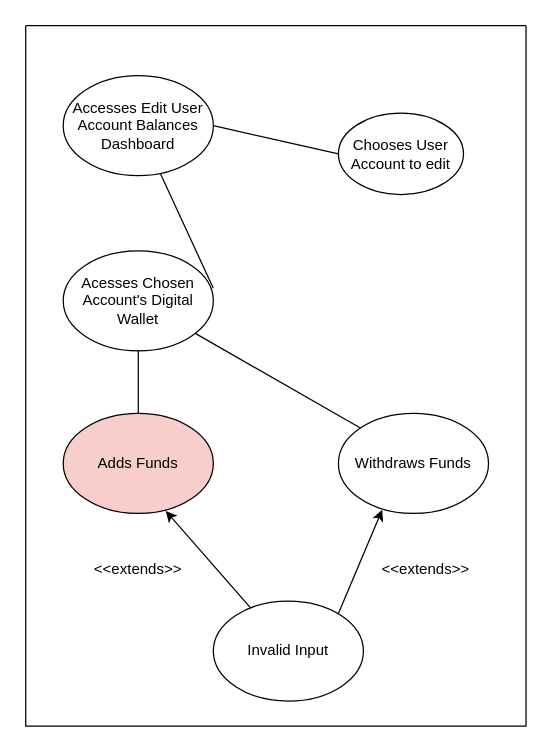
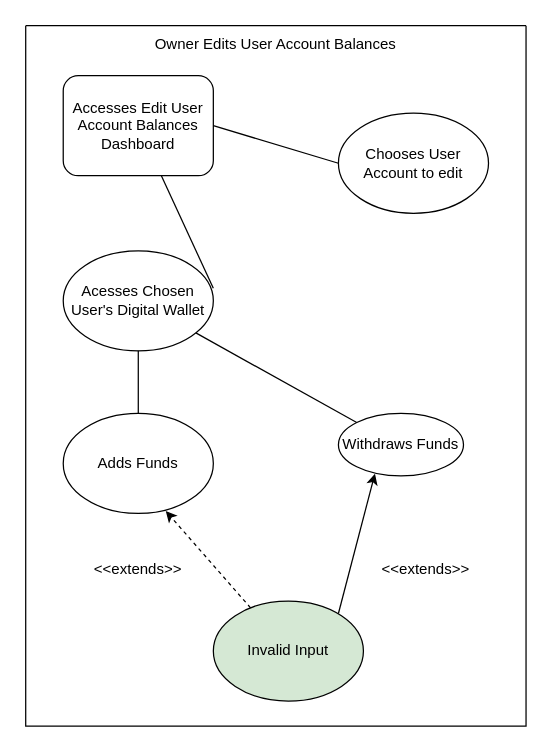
none -> (276, 44)
(138, 126) -> (138, 126)
(401, 154) -> (413, 163)
(138, 301) -> (138, 301)
(138, 463) -> (138, 463)
(413, 463) -> (401, 444)
(210, 561) -> (210, 561)
(288, 651) -> (288, 651)
